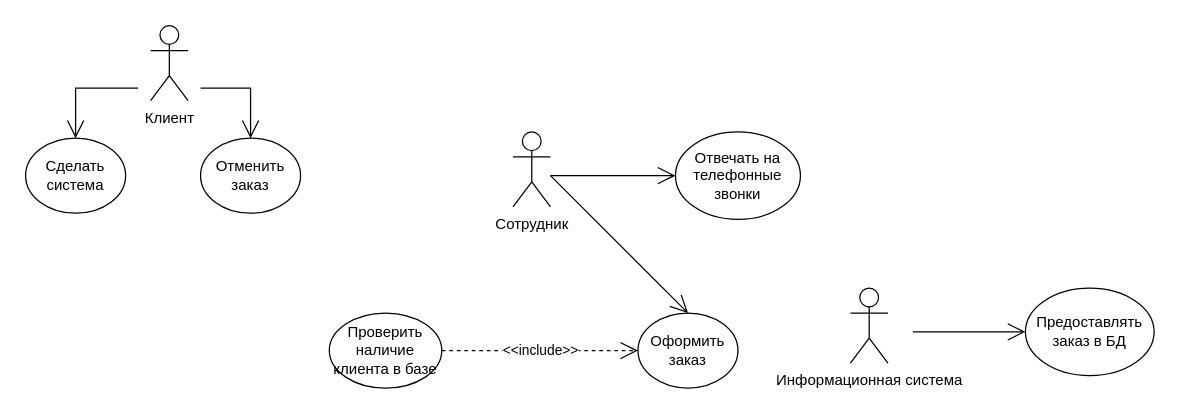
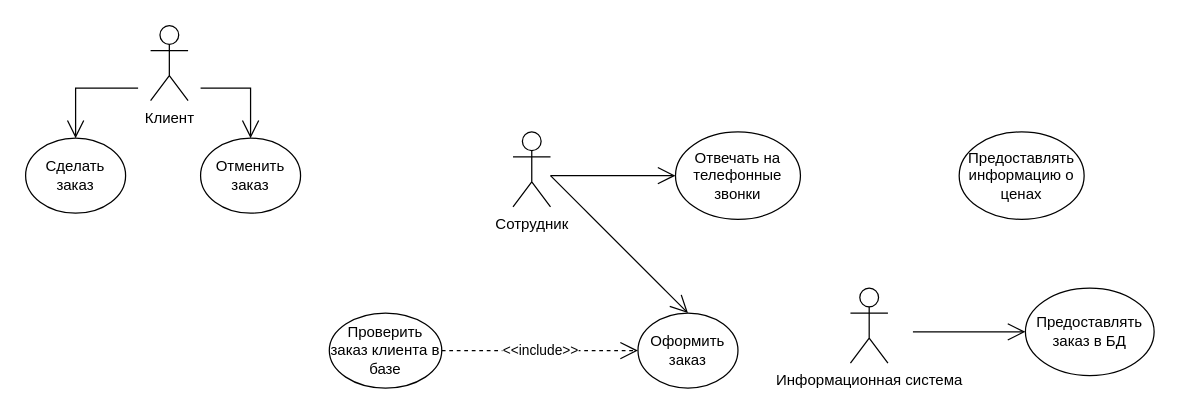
(76, 176) -> (76, 176)
none -> (1022, 176)
(386, 351) -> (386, 351)
